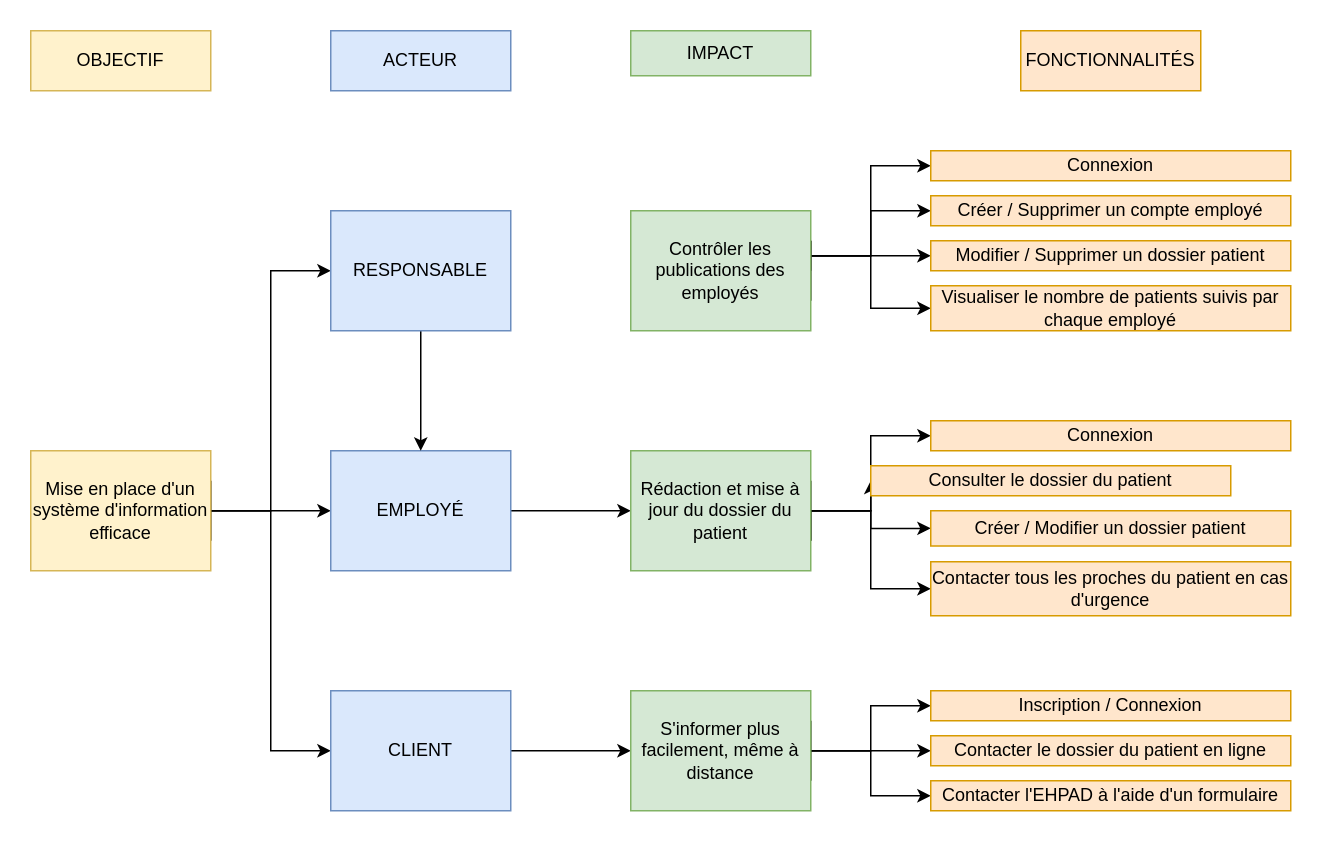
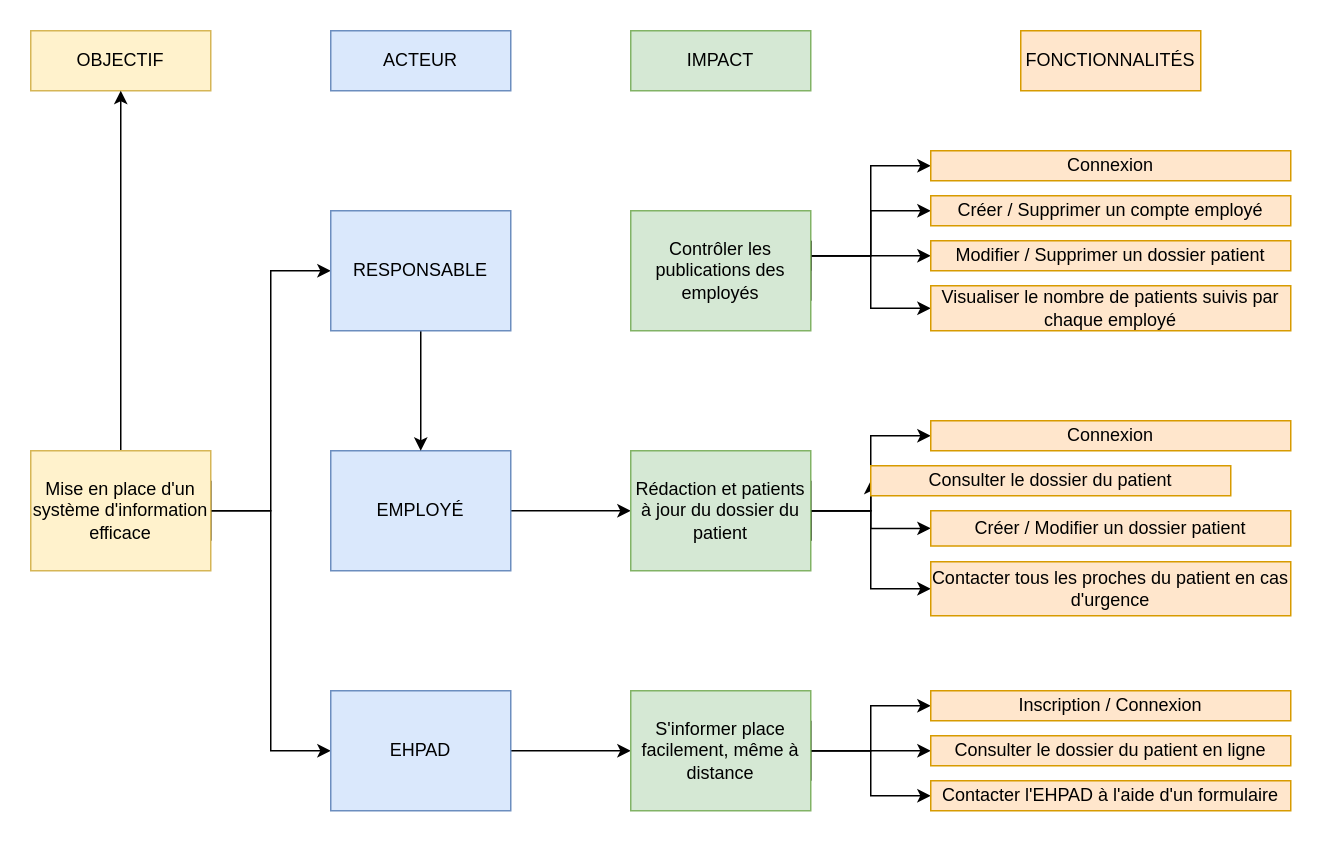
(721, 53) -> (721, 61)
(297, 511) -> (121, 276)
(721, 511) -> (721, 511)
(421, 751) -> (421, 751)
(721, 751) -> (721, 751)
(1111, 751) -> (1111, 751)
